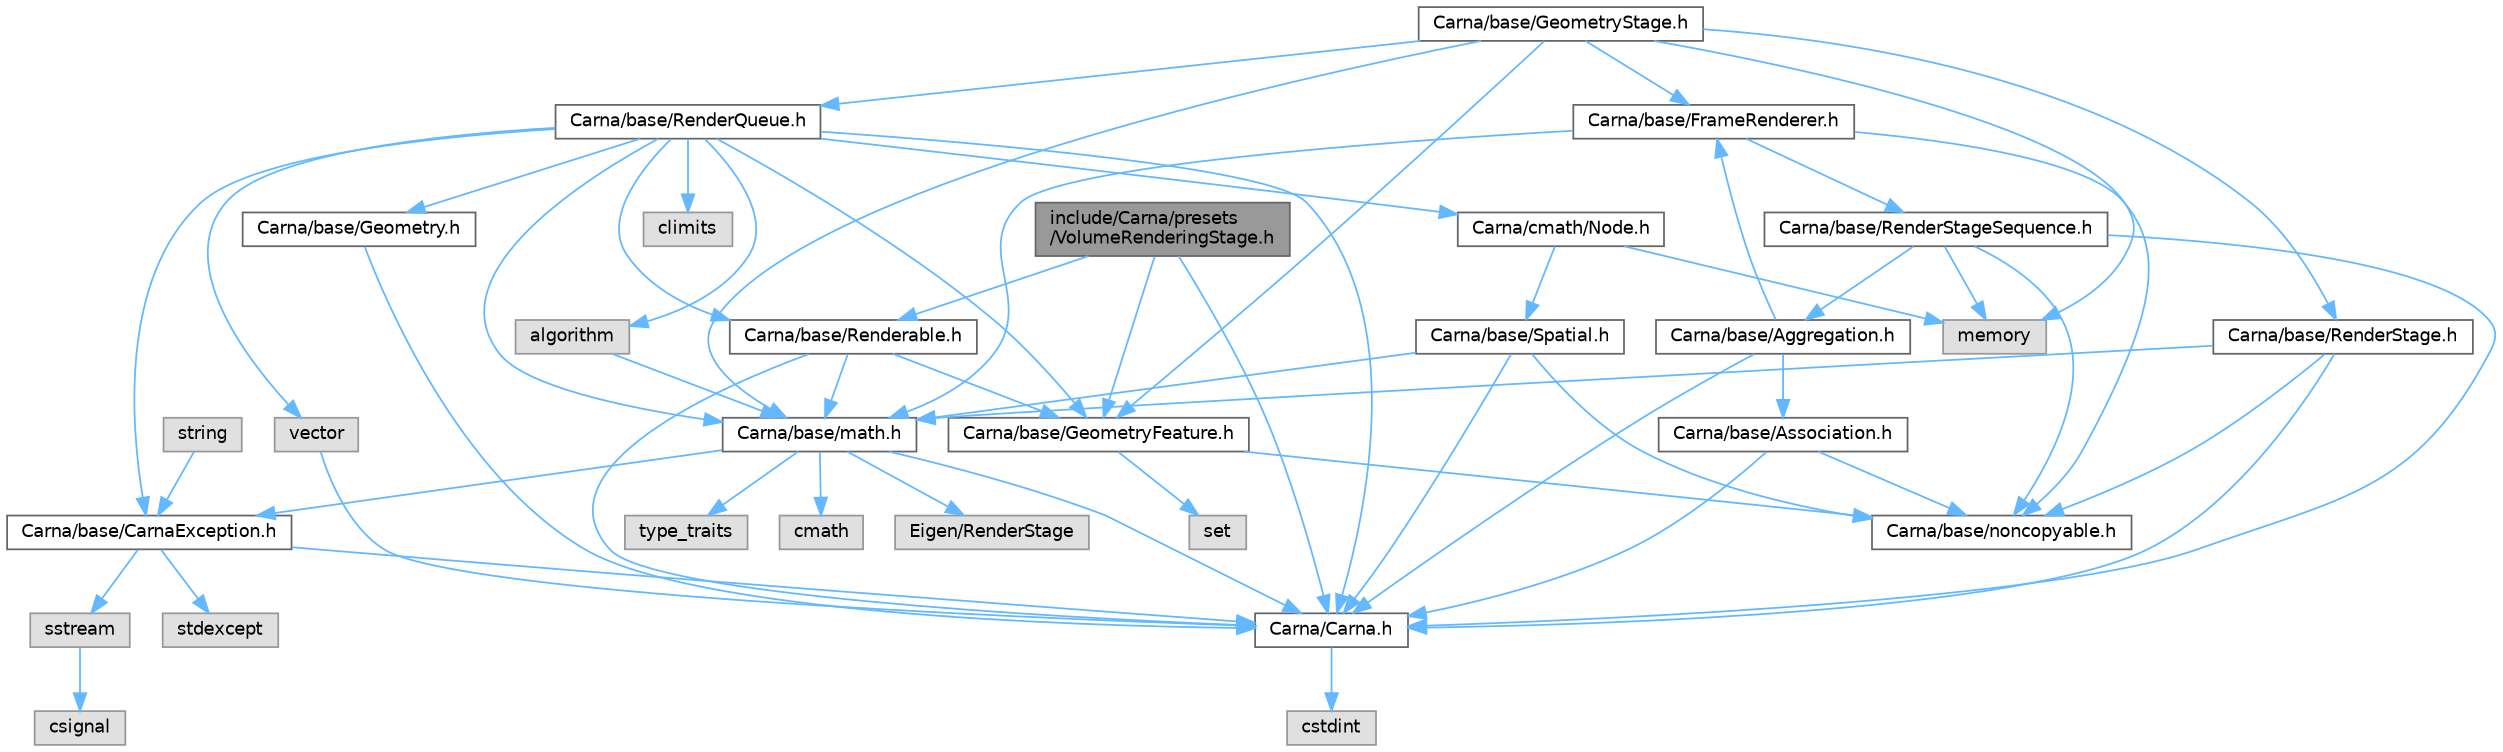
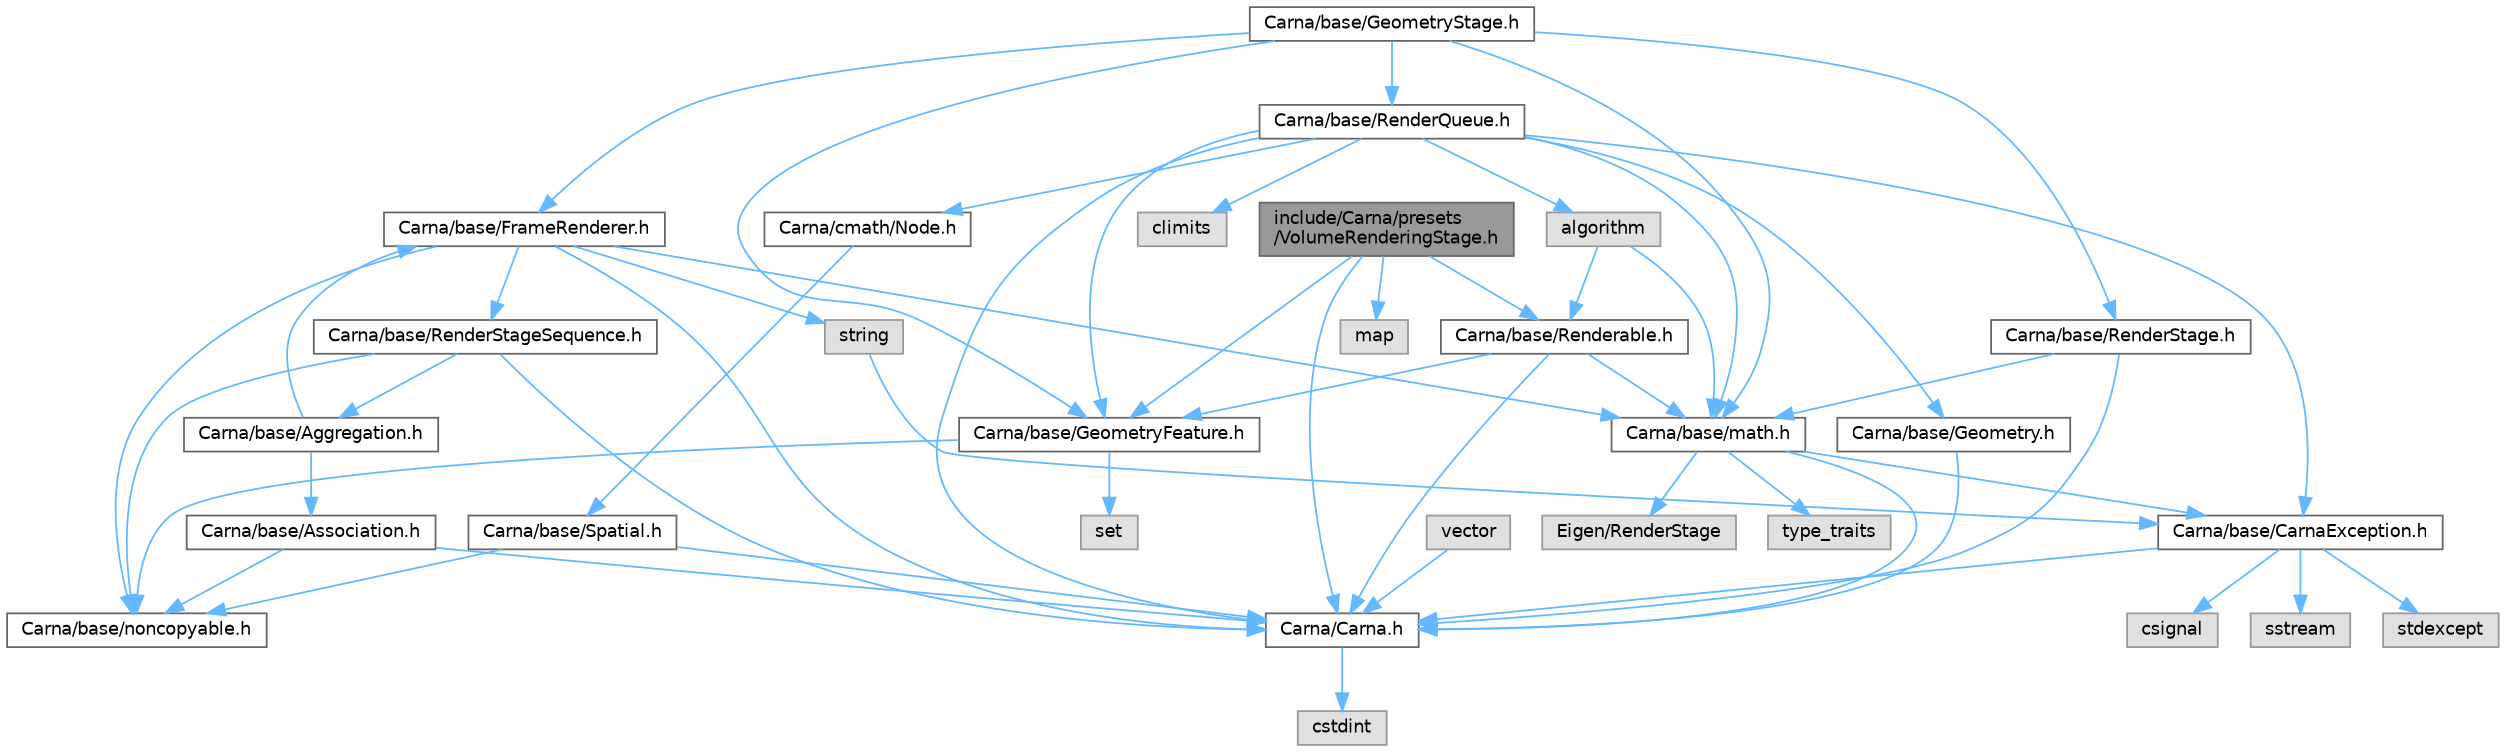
(237, 194) -> none
(621, 242) -> (1587, 275)
none -> (691, 282)
none -> (1374, 337)
(1995, 337) -> none
(1176, 385) -> none
(2201, 444) -> none
(1557, 473) -> (851, 528)
(821, 532) -> none
(80, 670) -> (2244, 576)
